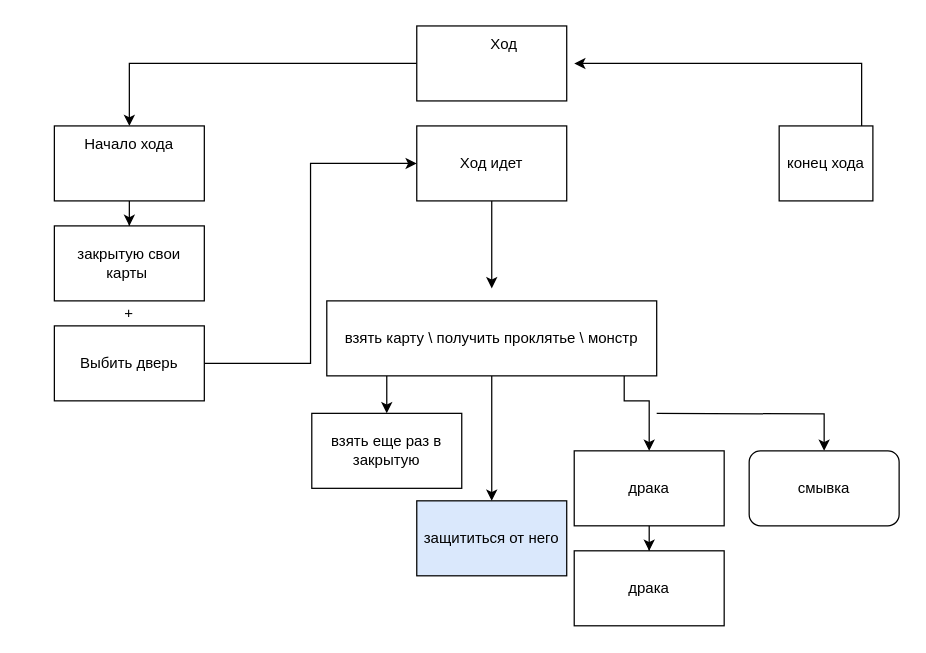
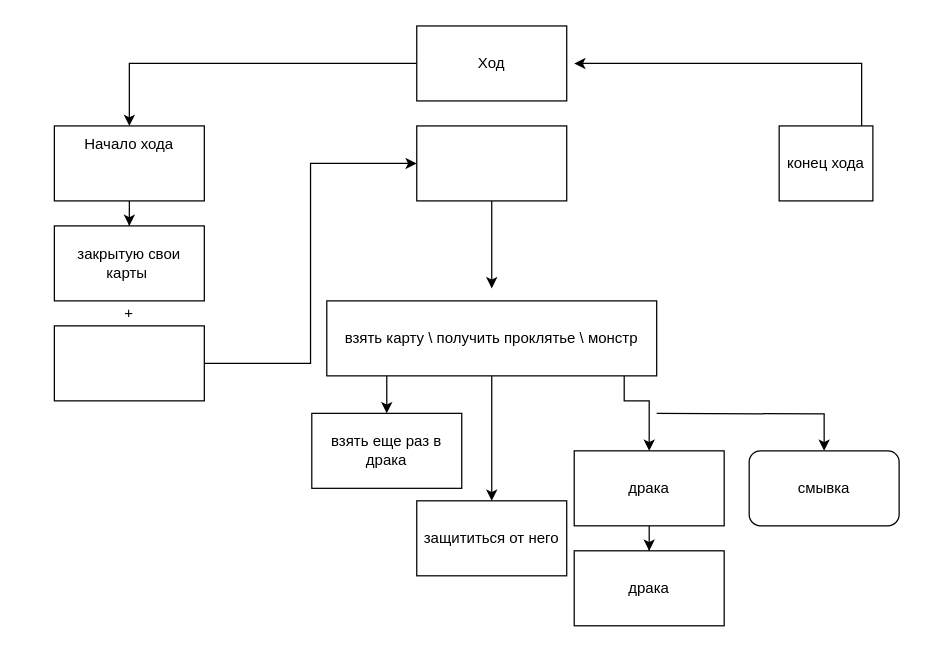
(504, 44) -> (492, 63)
(492, 163) -> none
(129, 363) -> none
(387, 451) -> (387, 451)
(492, 538) -> (492, 538)
